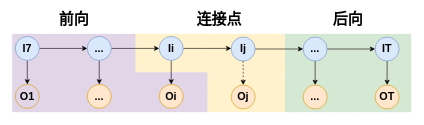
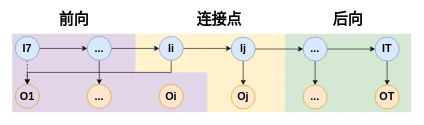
(27, 65) -> (27, 65)
(243, 70) -> (243, 70)
(171, 74) -> (101, 72)
